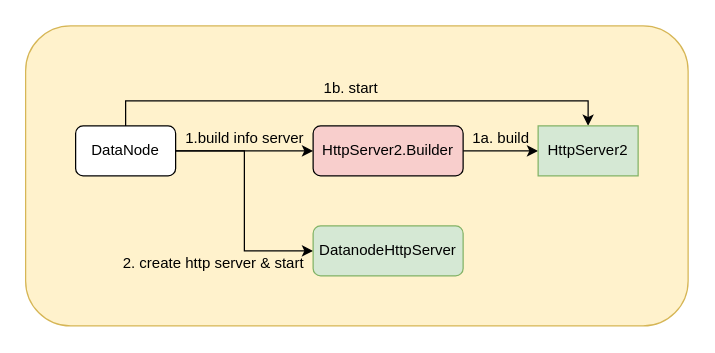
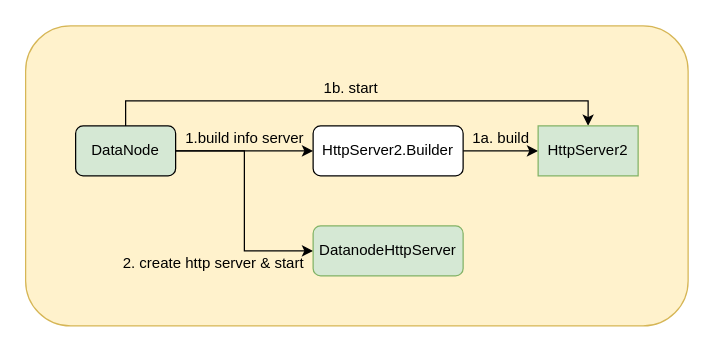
(126, 151) -> (126, 151)
(388, 151) -> (388, 151)
